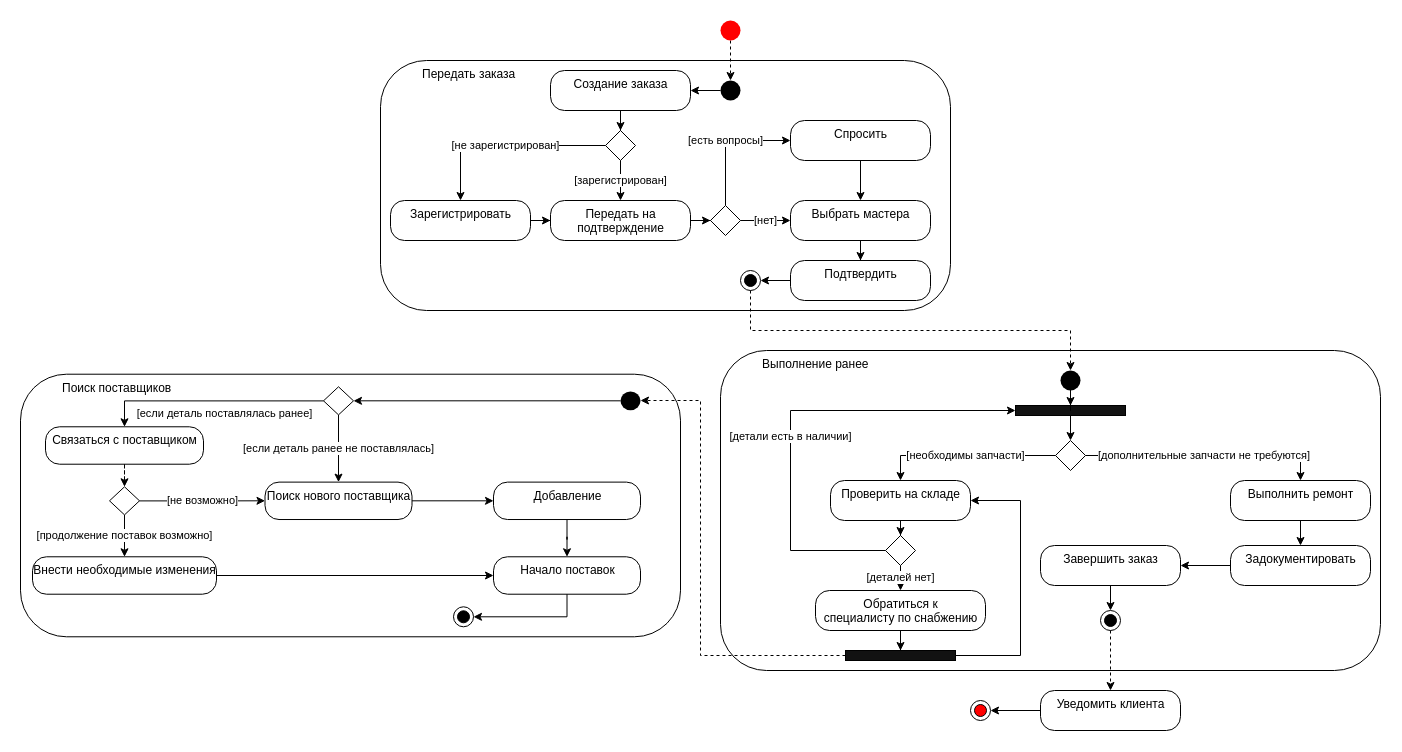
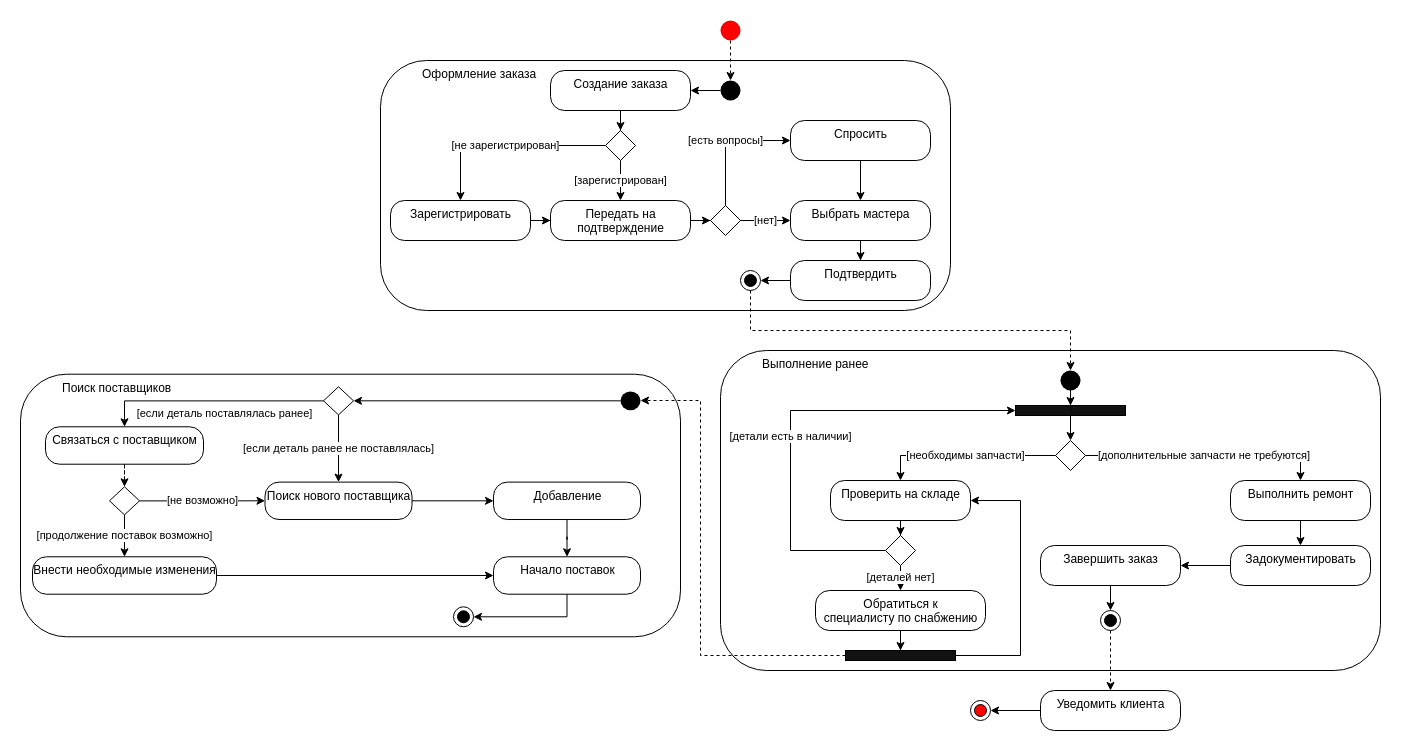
(431, 75) -> (438, 75)
